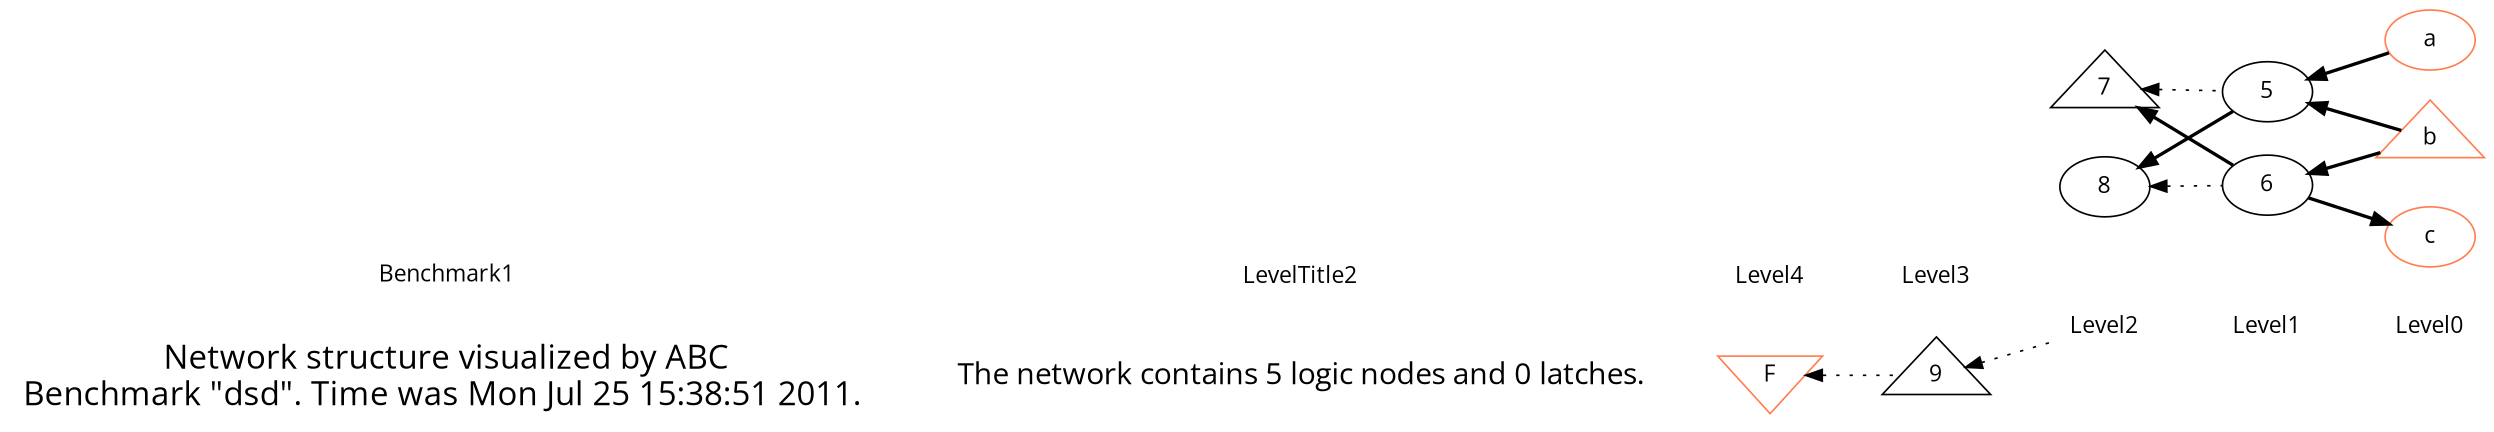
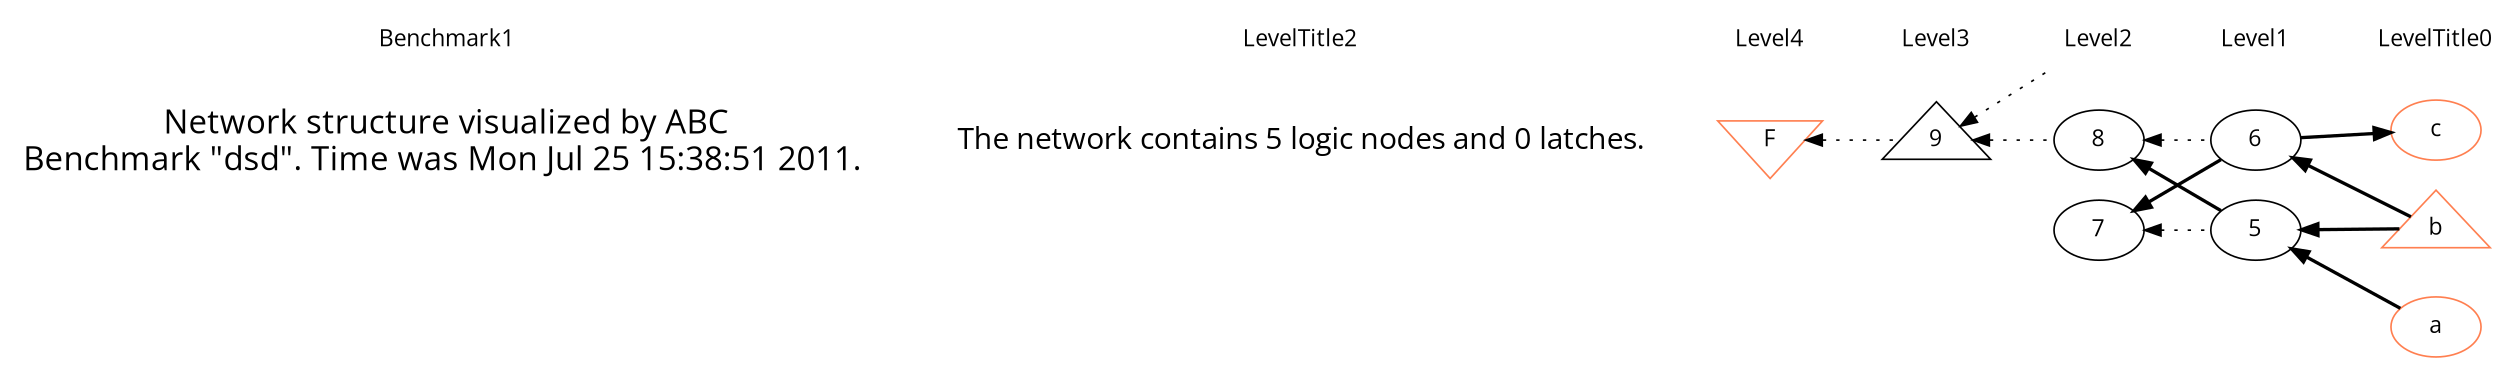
(2105, 88) -> (2099, 230)
none -> (2022, 140)
(2430, 327) -> (2436, 40)
